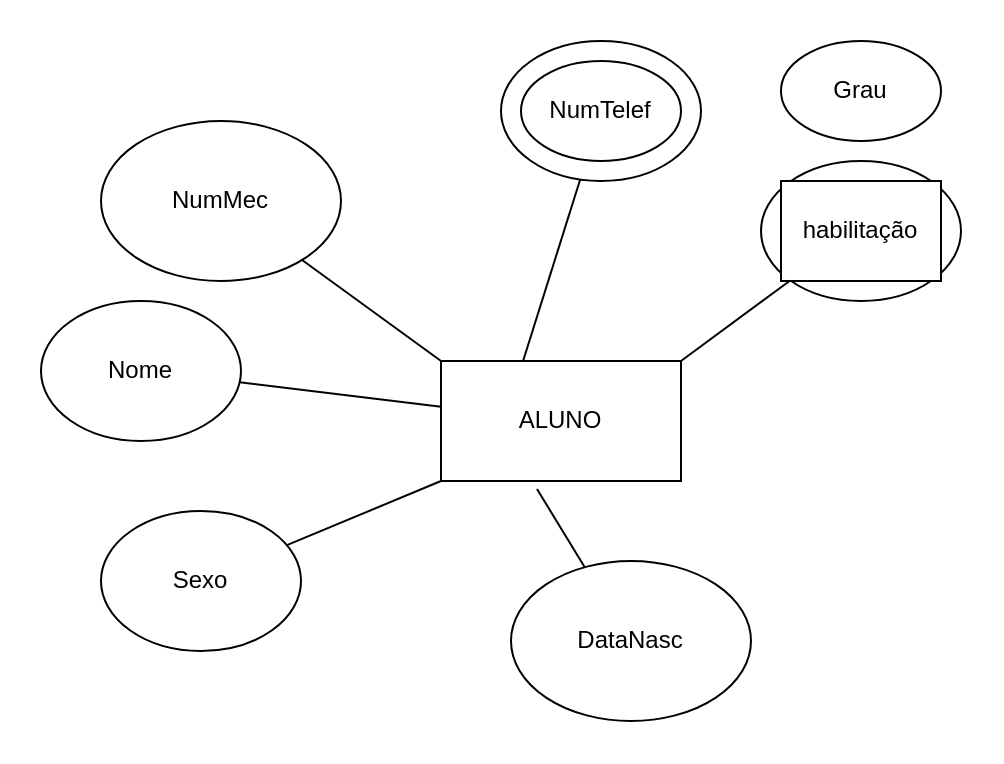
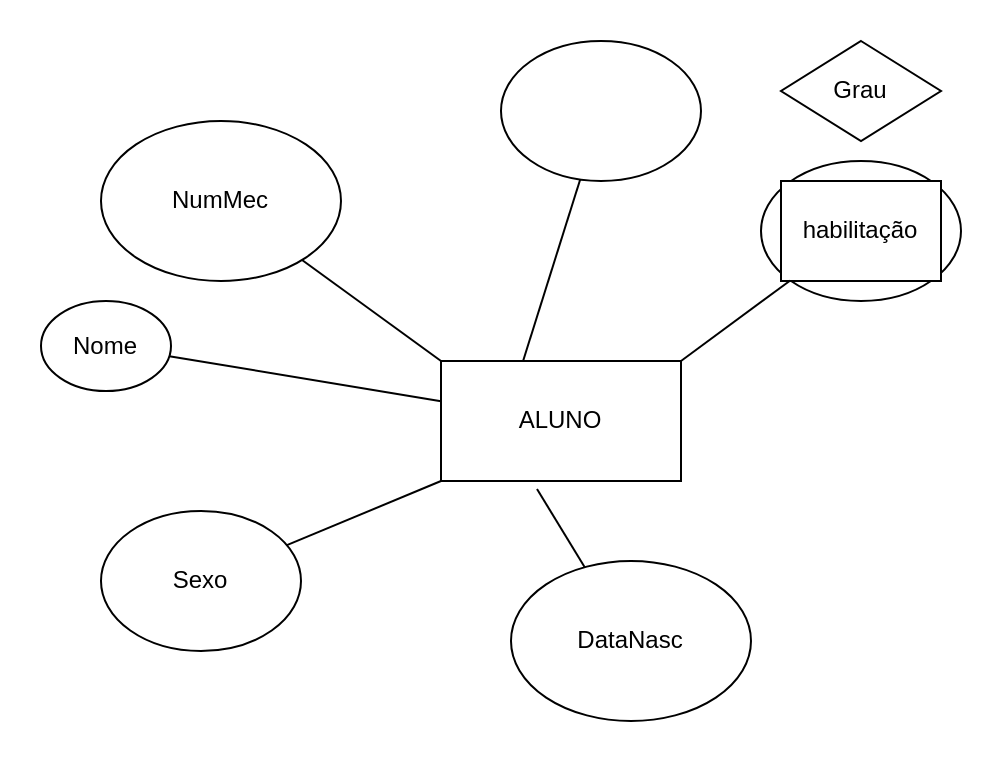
(861, 91) -> (861, 91)
(601, 111) -> none
(141, 371) -> (106, 346)
